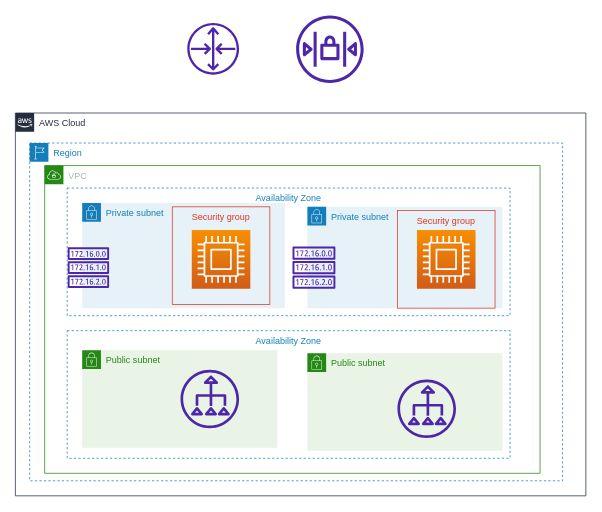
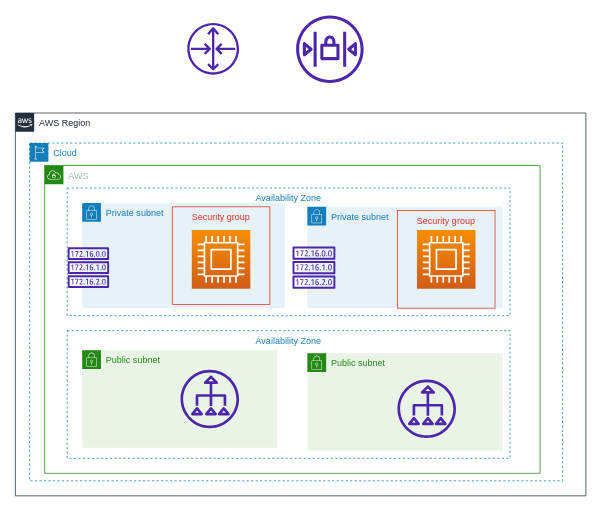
(60, 124) -> (62, 124)
(68, 154) -> (65, 154)
(76, 176) -> (76, 176)
